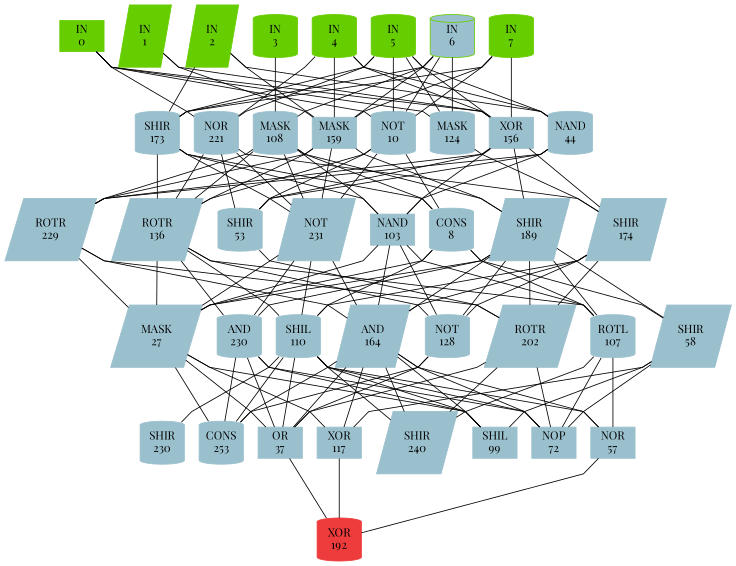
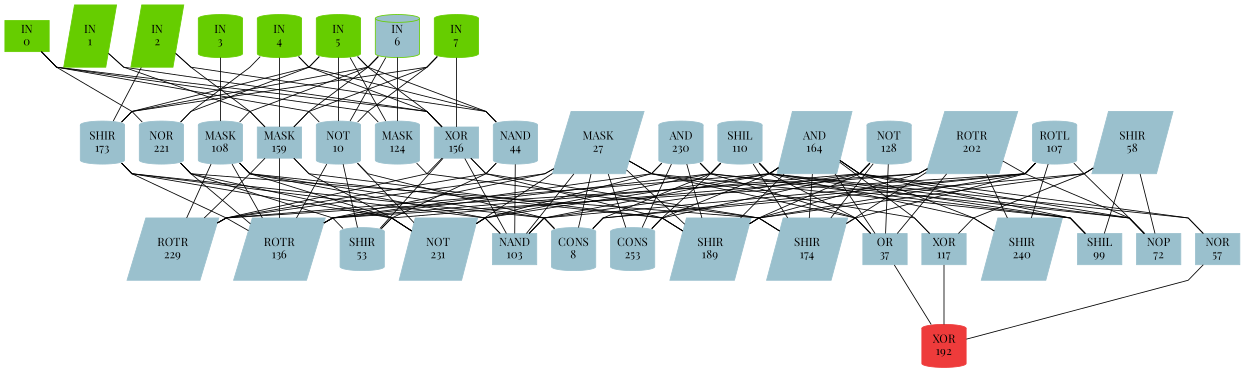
(613, 398) -> (942, 195)
(162, 443) -> none
